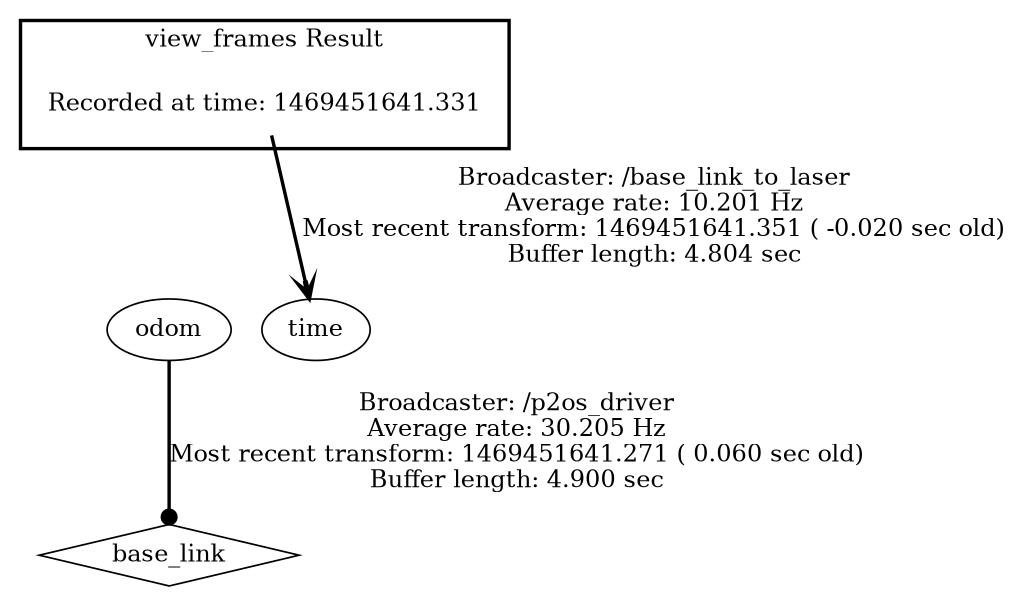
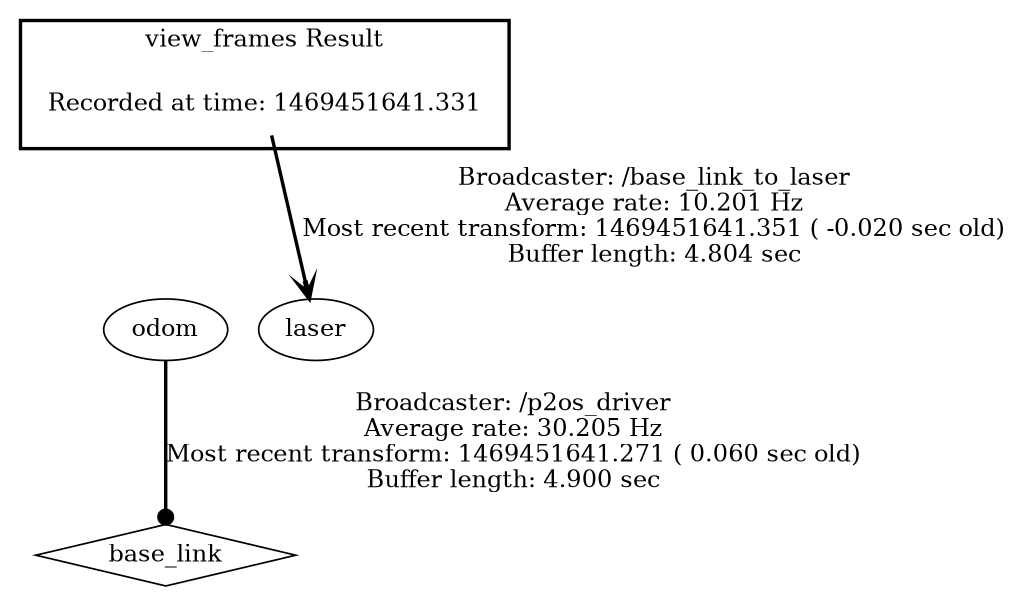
(316, 330) -> (316, 330)
